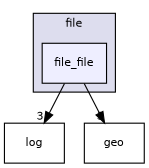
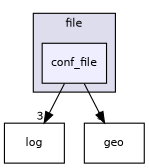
(74, 63) -> (74, 63)
